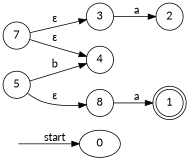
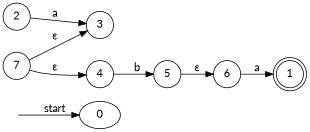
(131, 17) -> (55, 20)
(55, 73) -> (130, 74)
(100, 103) -> (227, 74)
